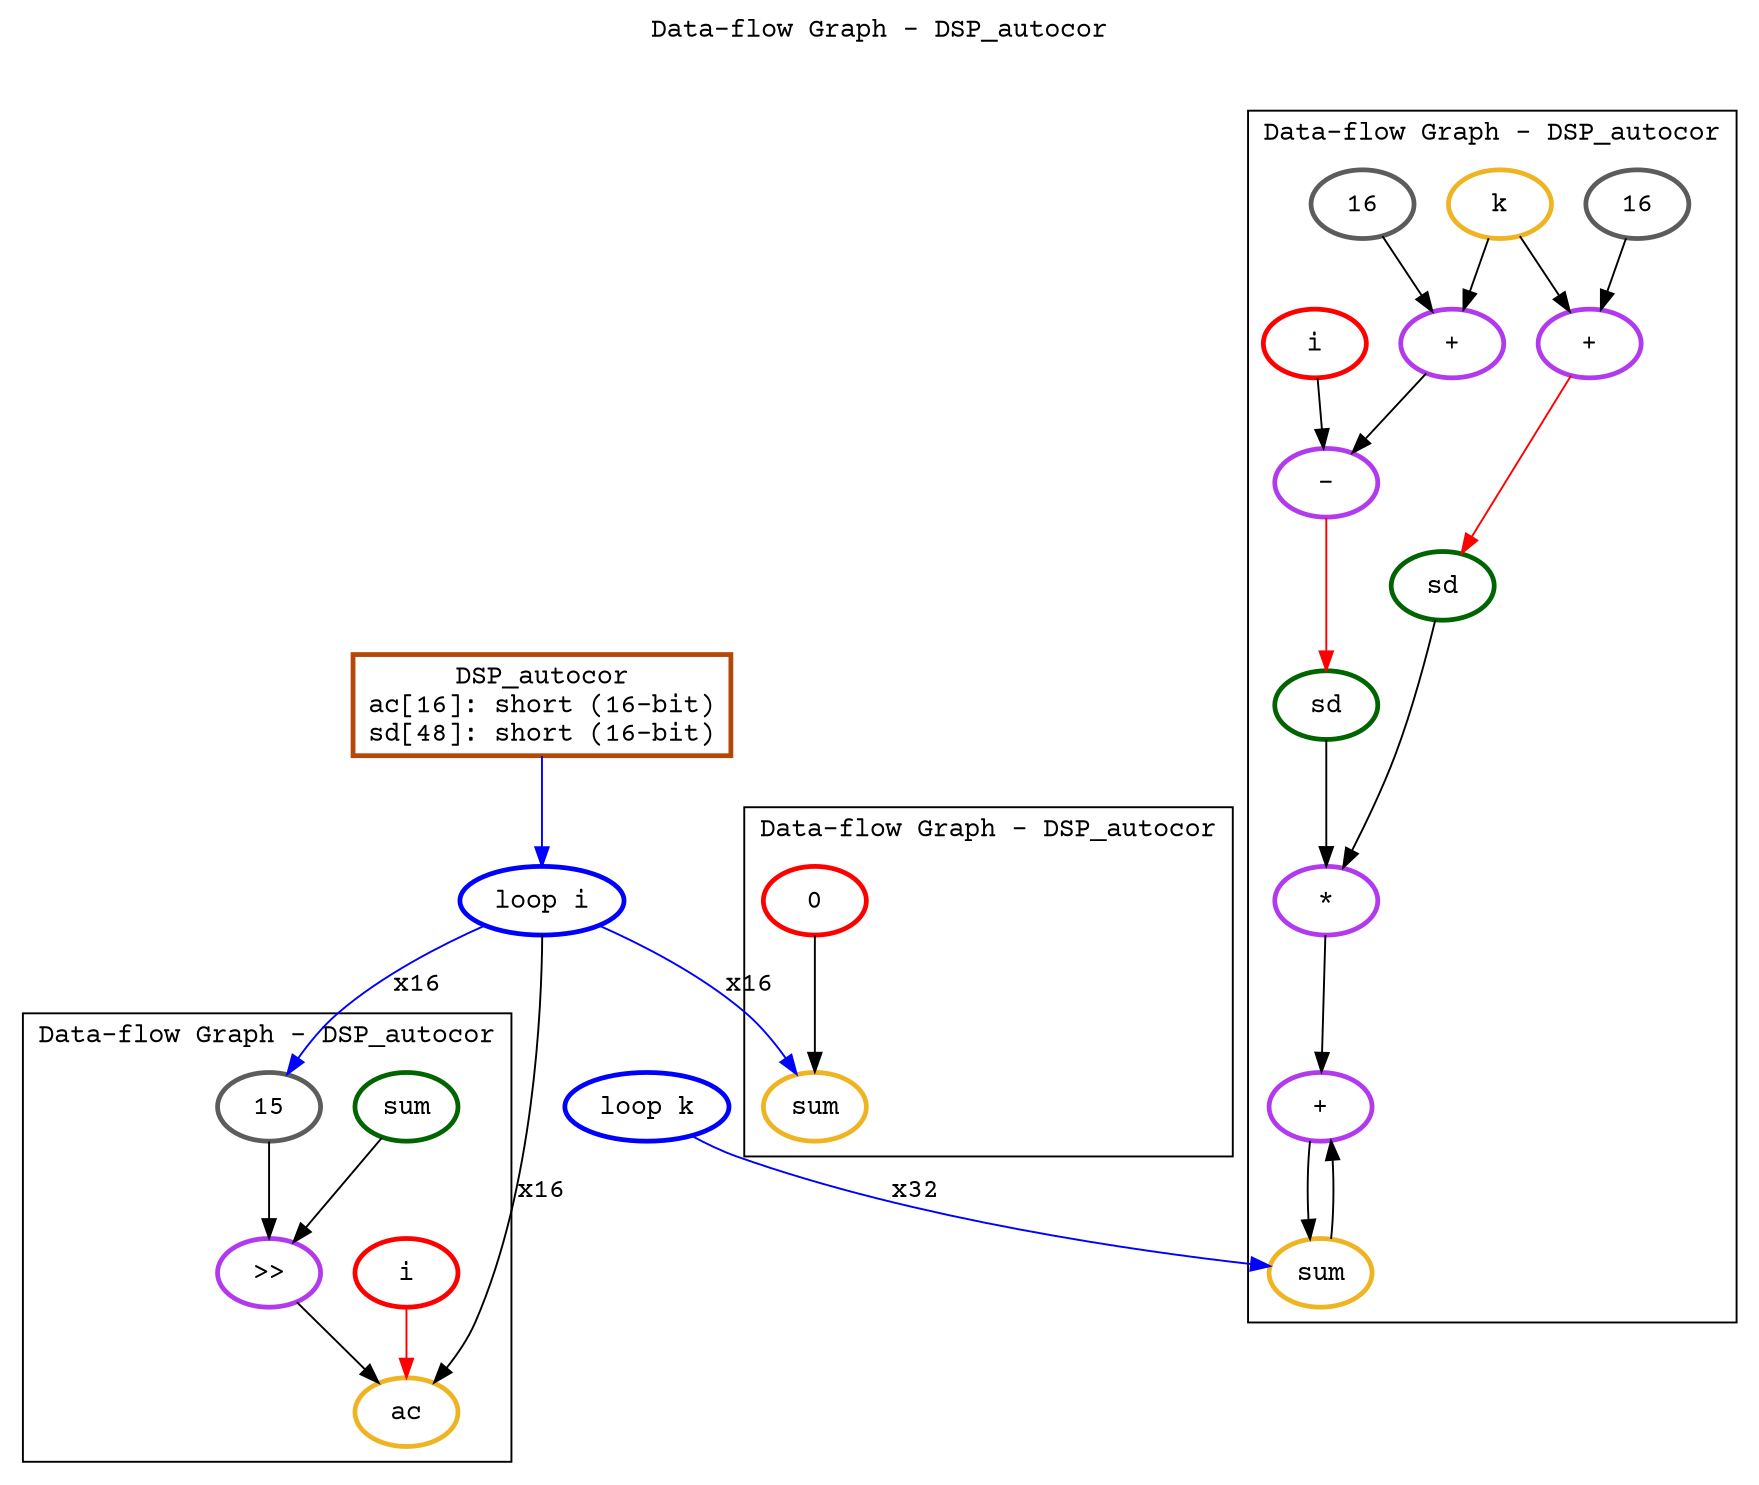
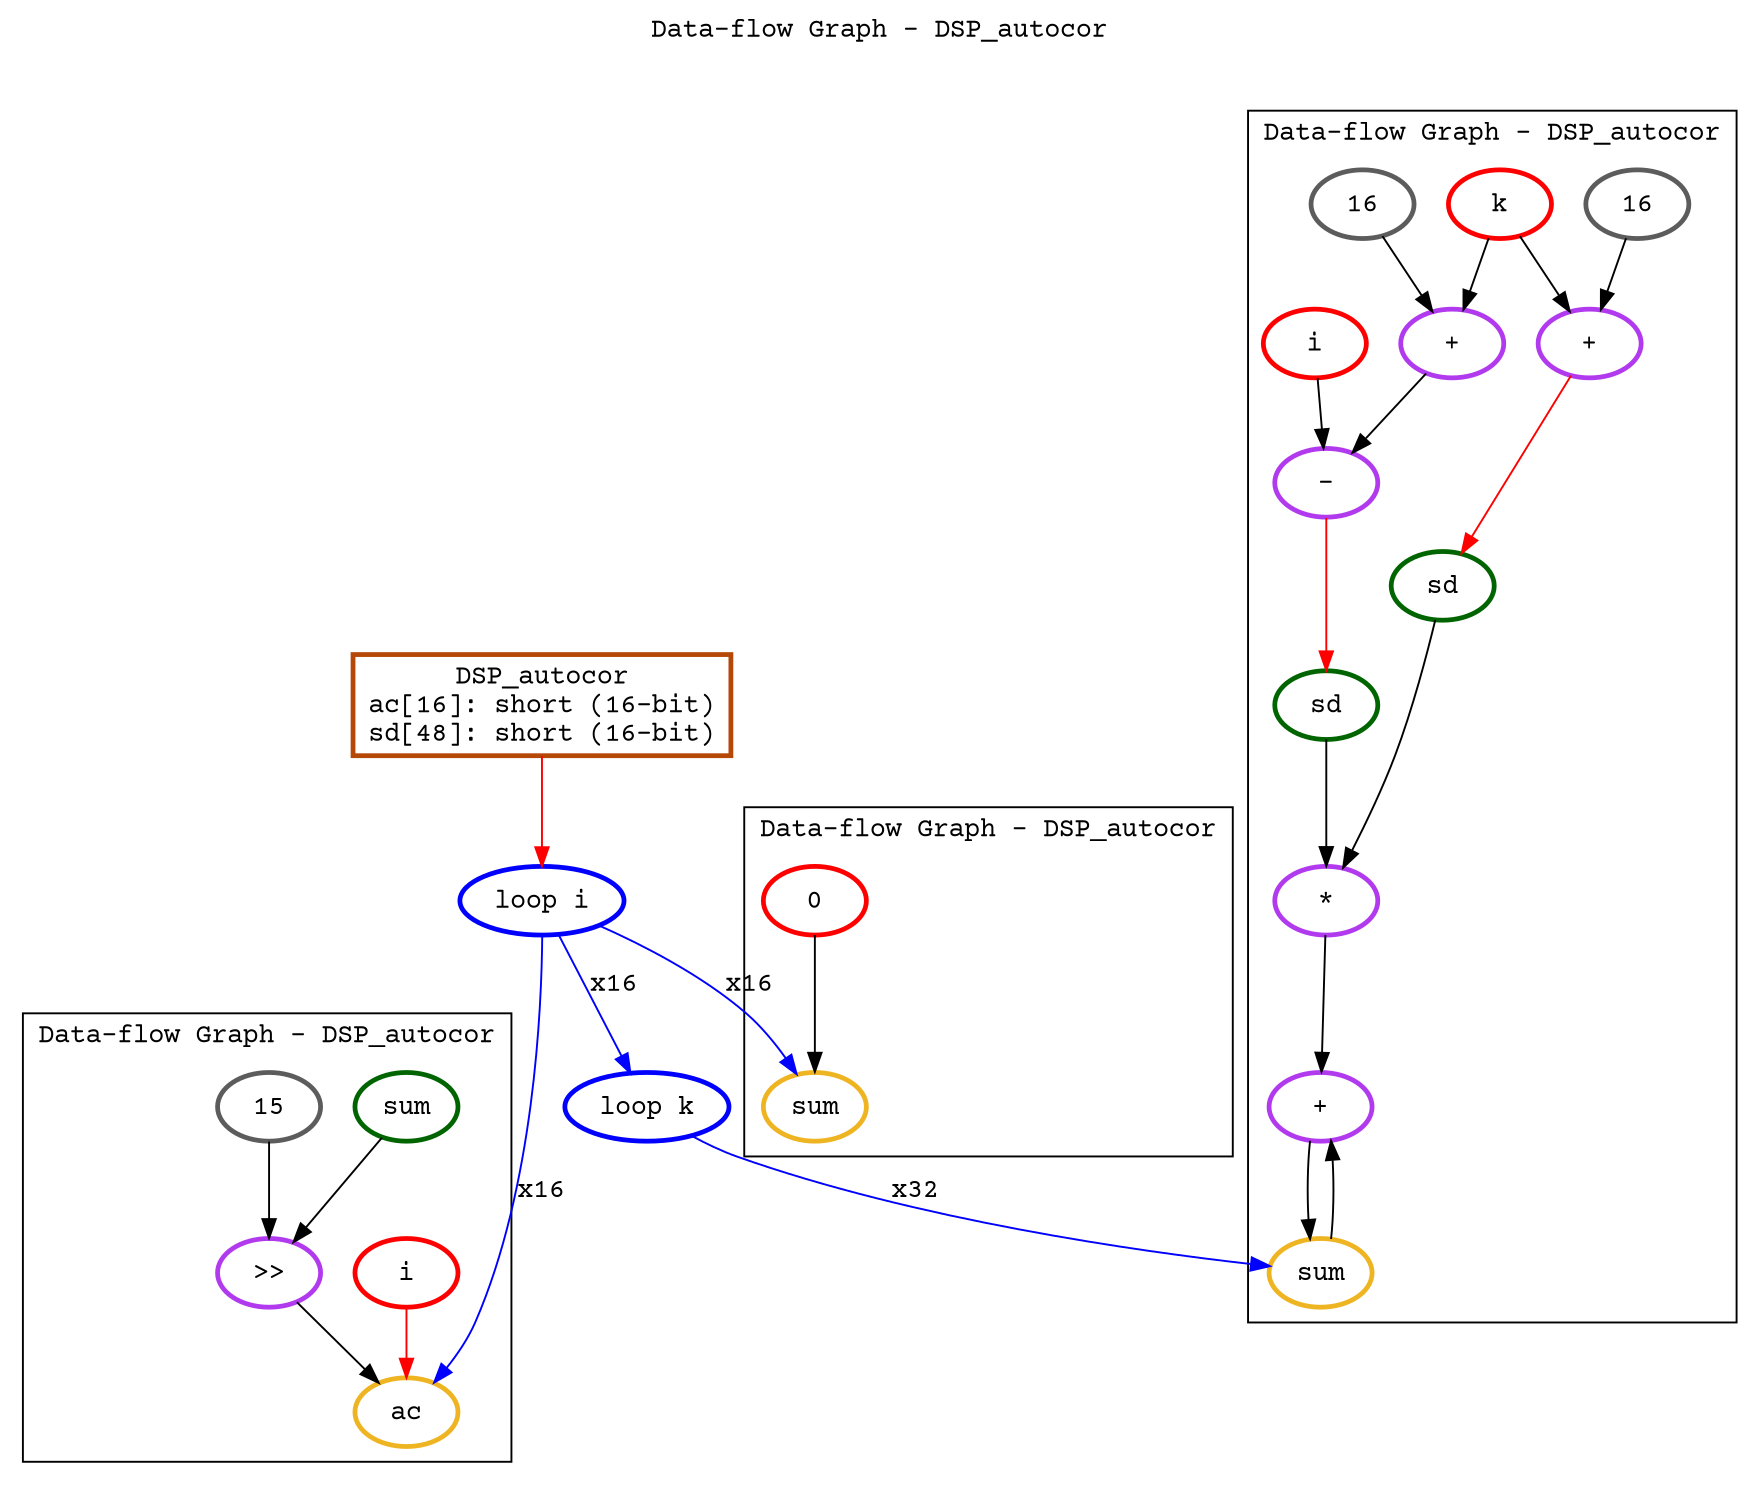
(1500, 204) -> (1500, 204)
(542, 801) -> (542, 801)
(383, 980) -> (590, 996)
(524, 1148) -> (524, 1148)
